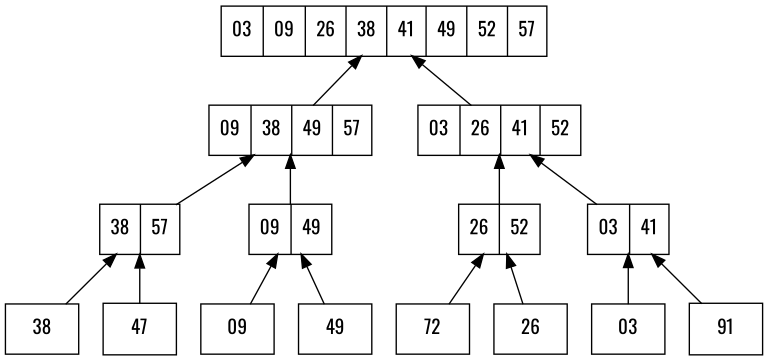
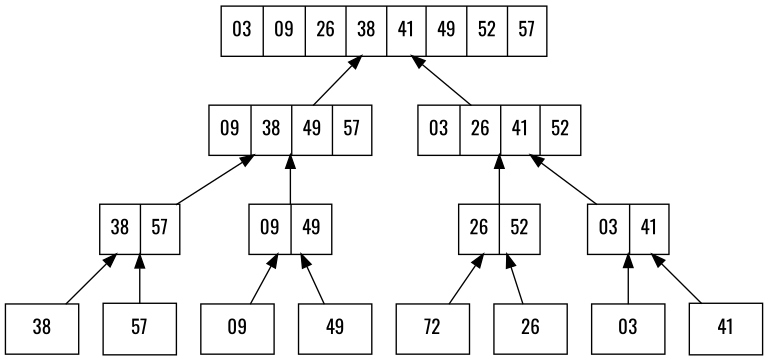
(140, 329) -> (140, 329)
(726, 329) -> (726, 329)
